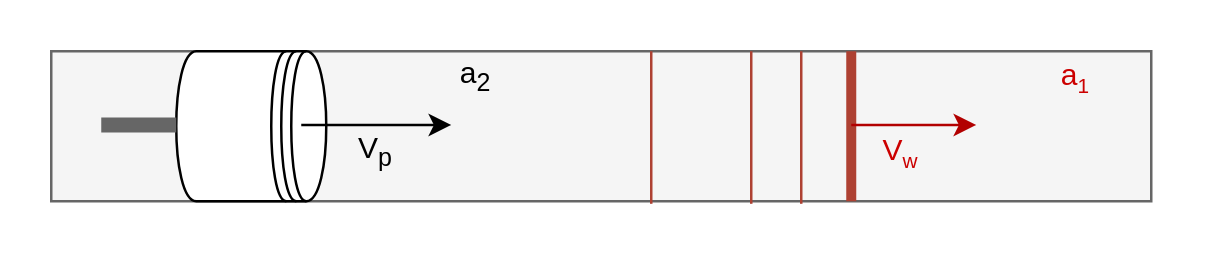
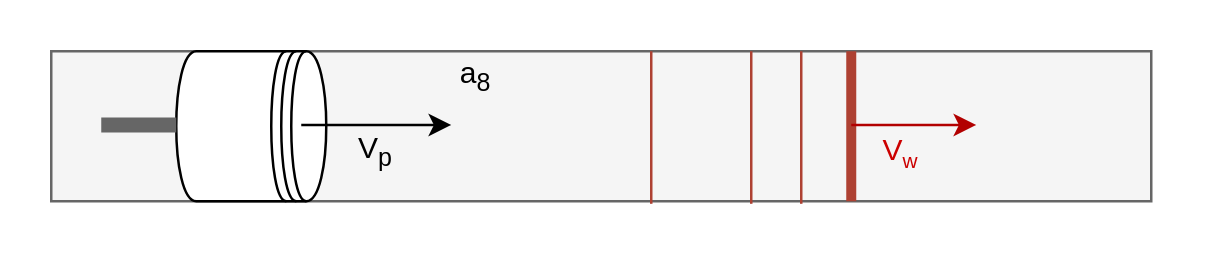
(476, 76) -> (476, 76)
(1076, 76) -> none
